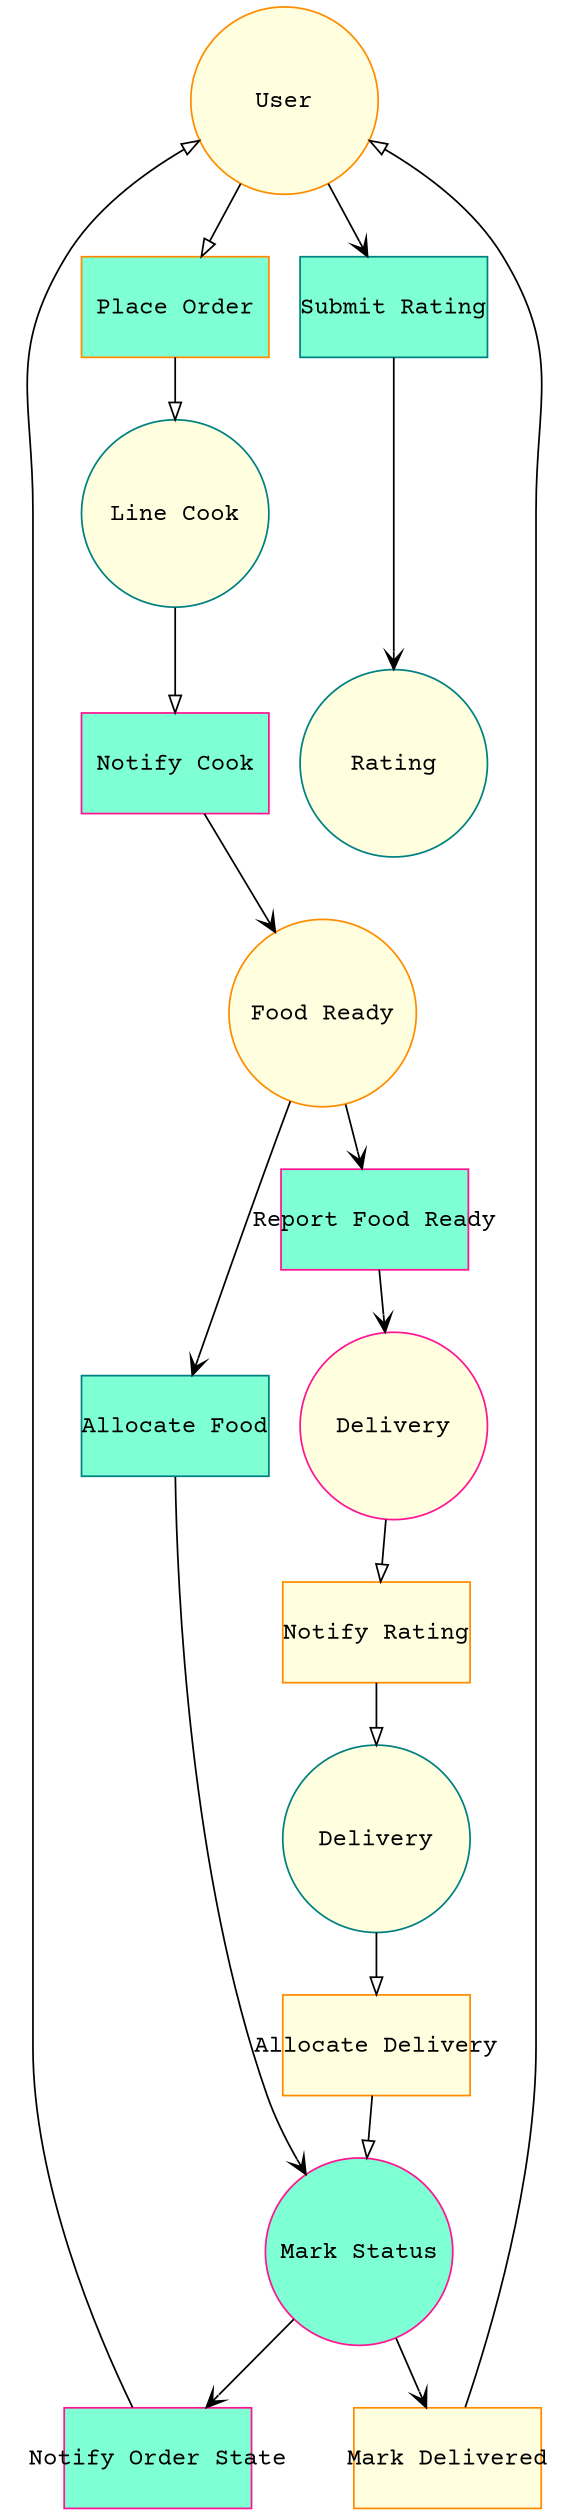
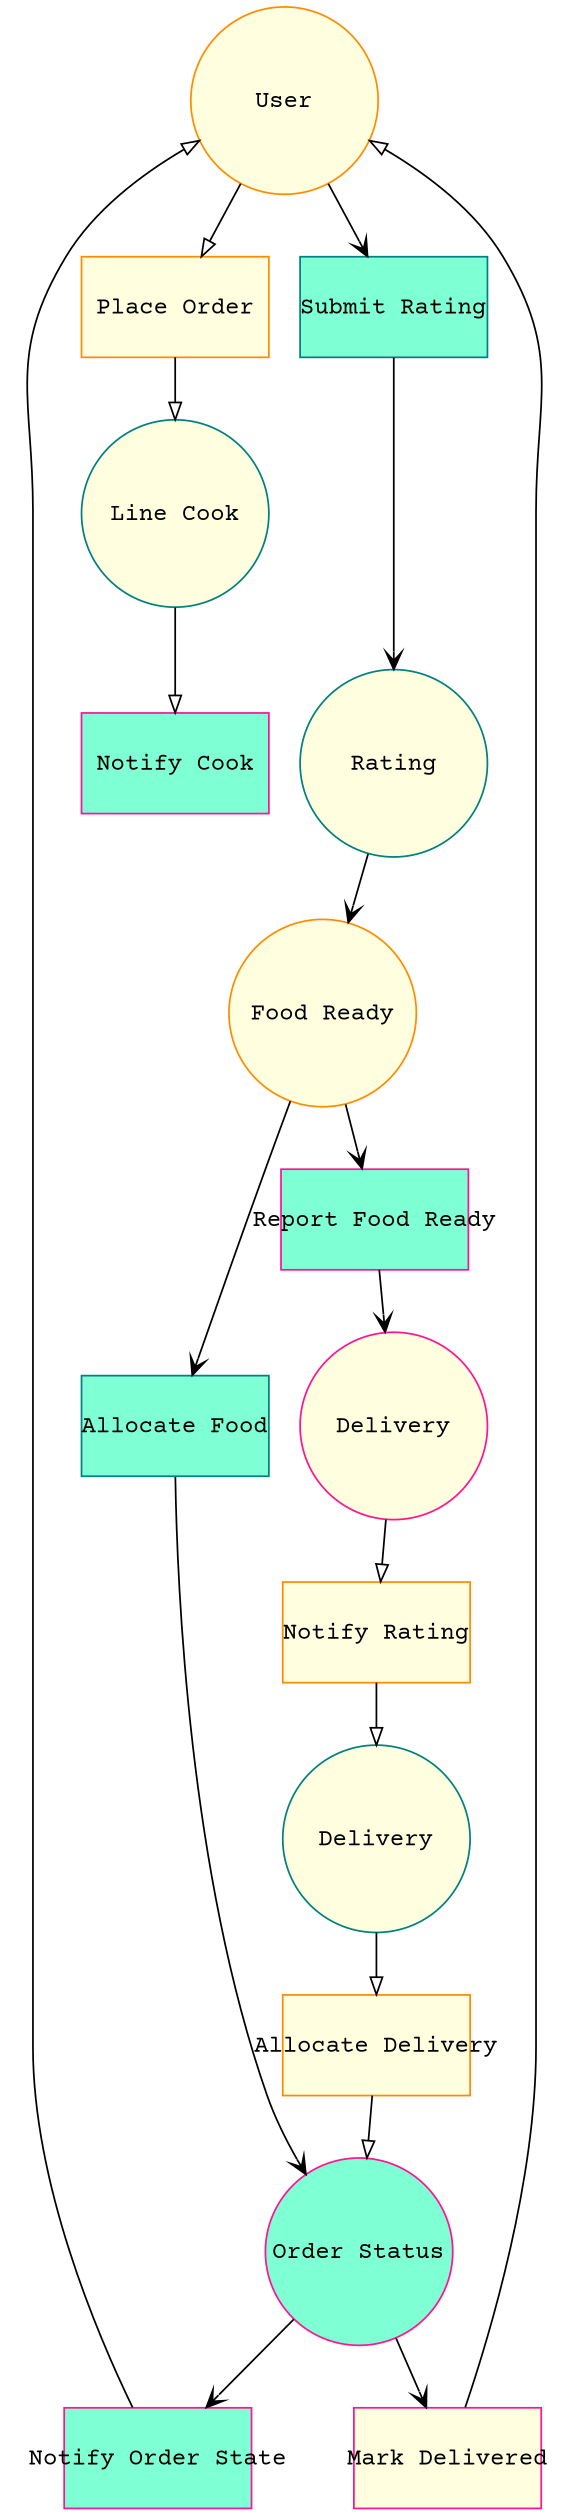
(175, 307) -> (175, 307)
(235, 866) -> (361, 880)
(359, 2252) -> (359, 2252)
(448, 2458) -> (448, 2458)
